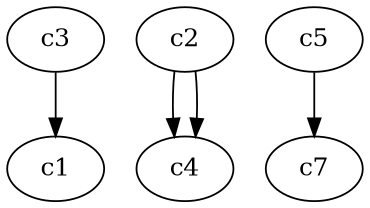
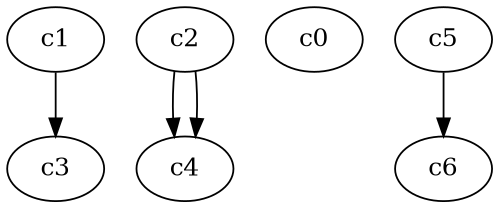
none -> (314, 40)
(56, 95) -> (56, 95)
(314, 169) -> (444, 169)
